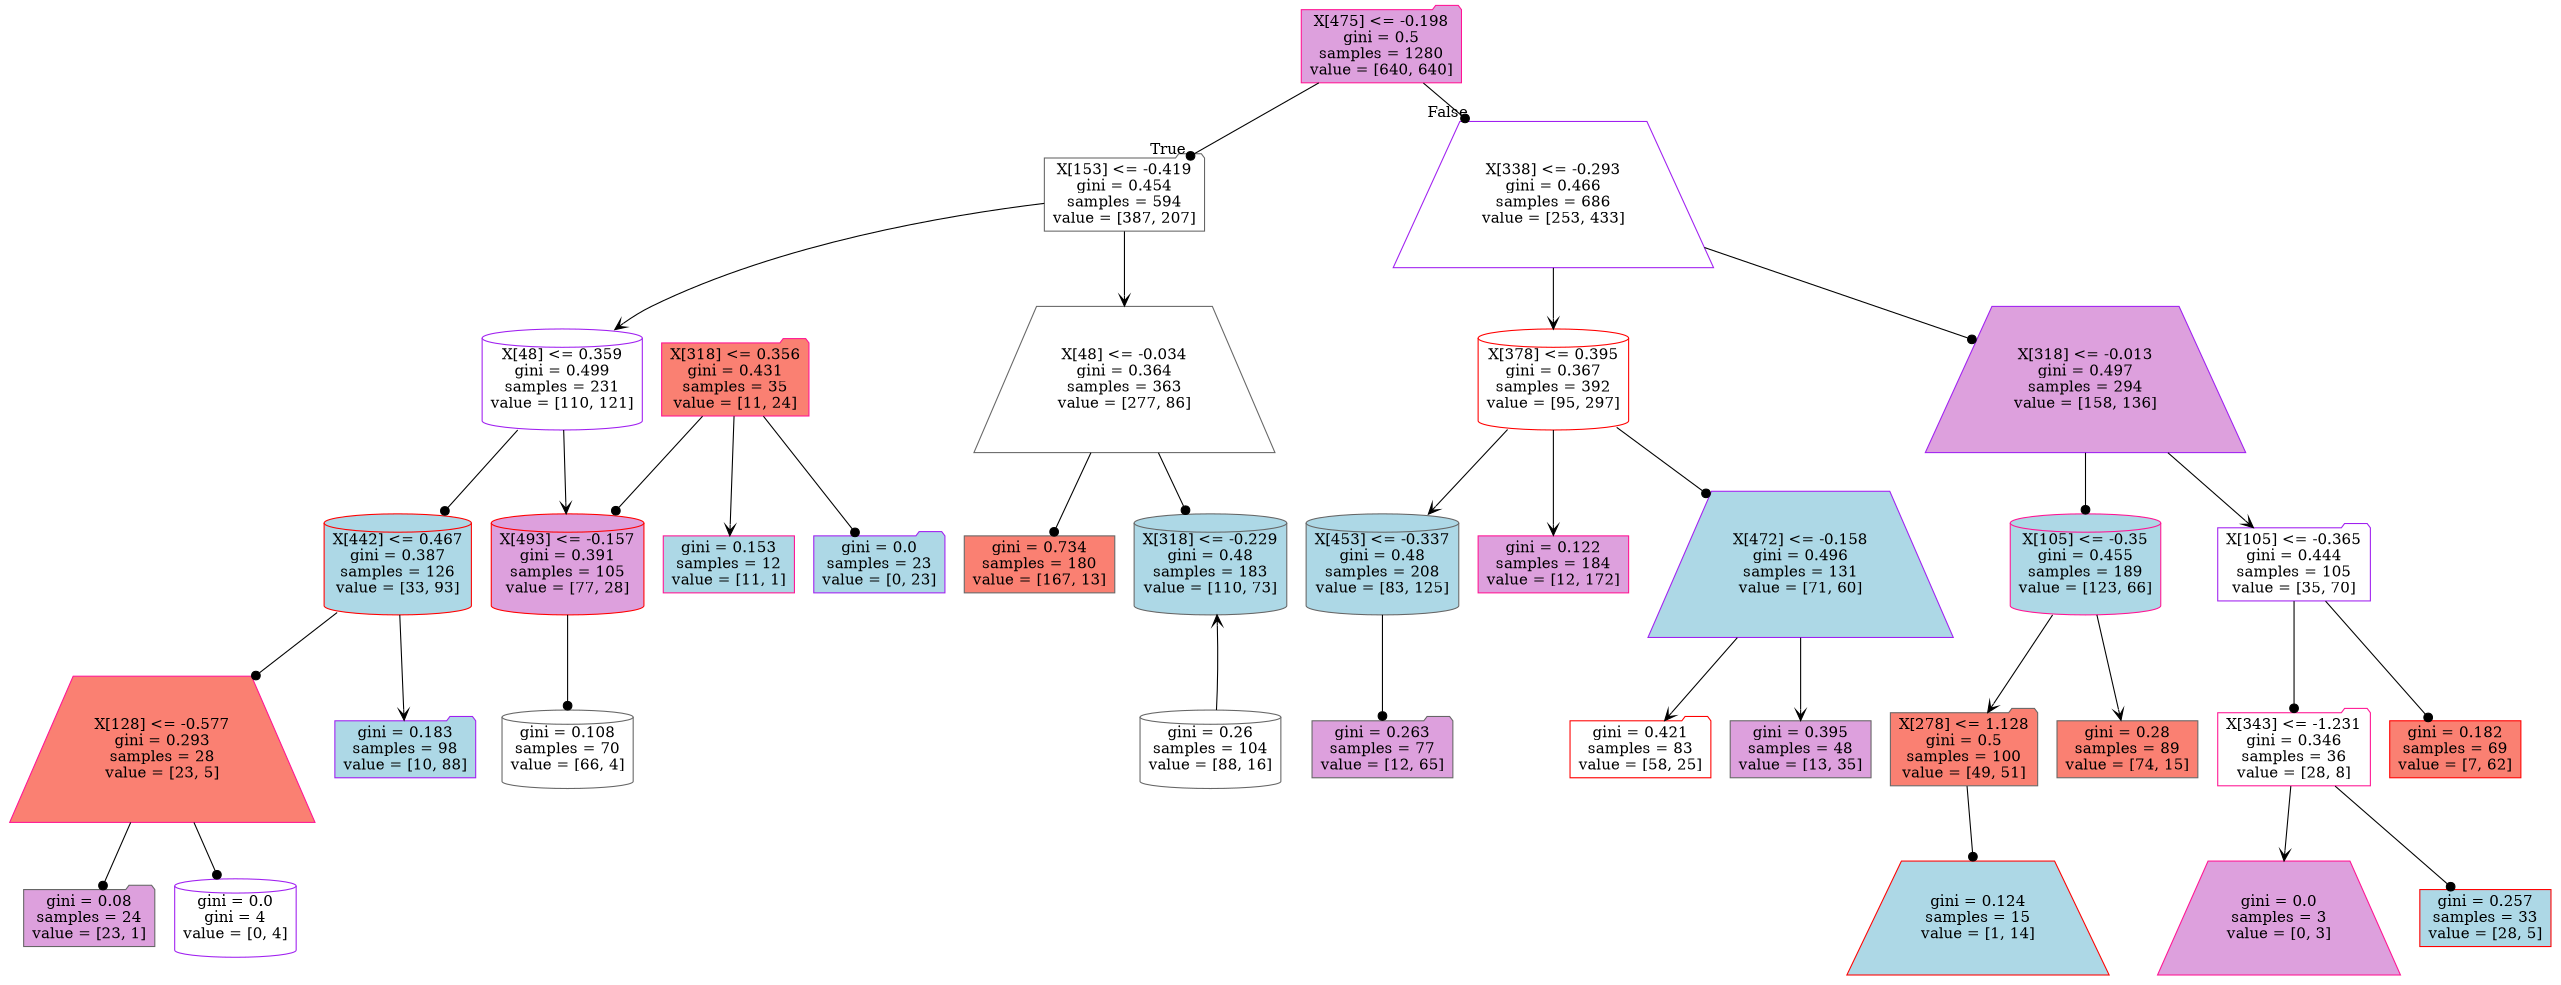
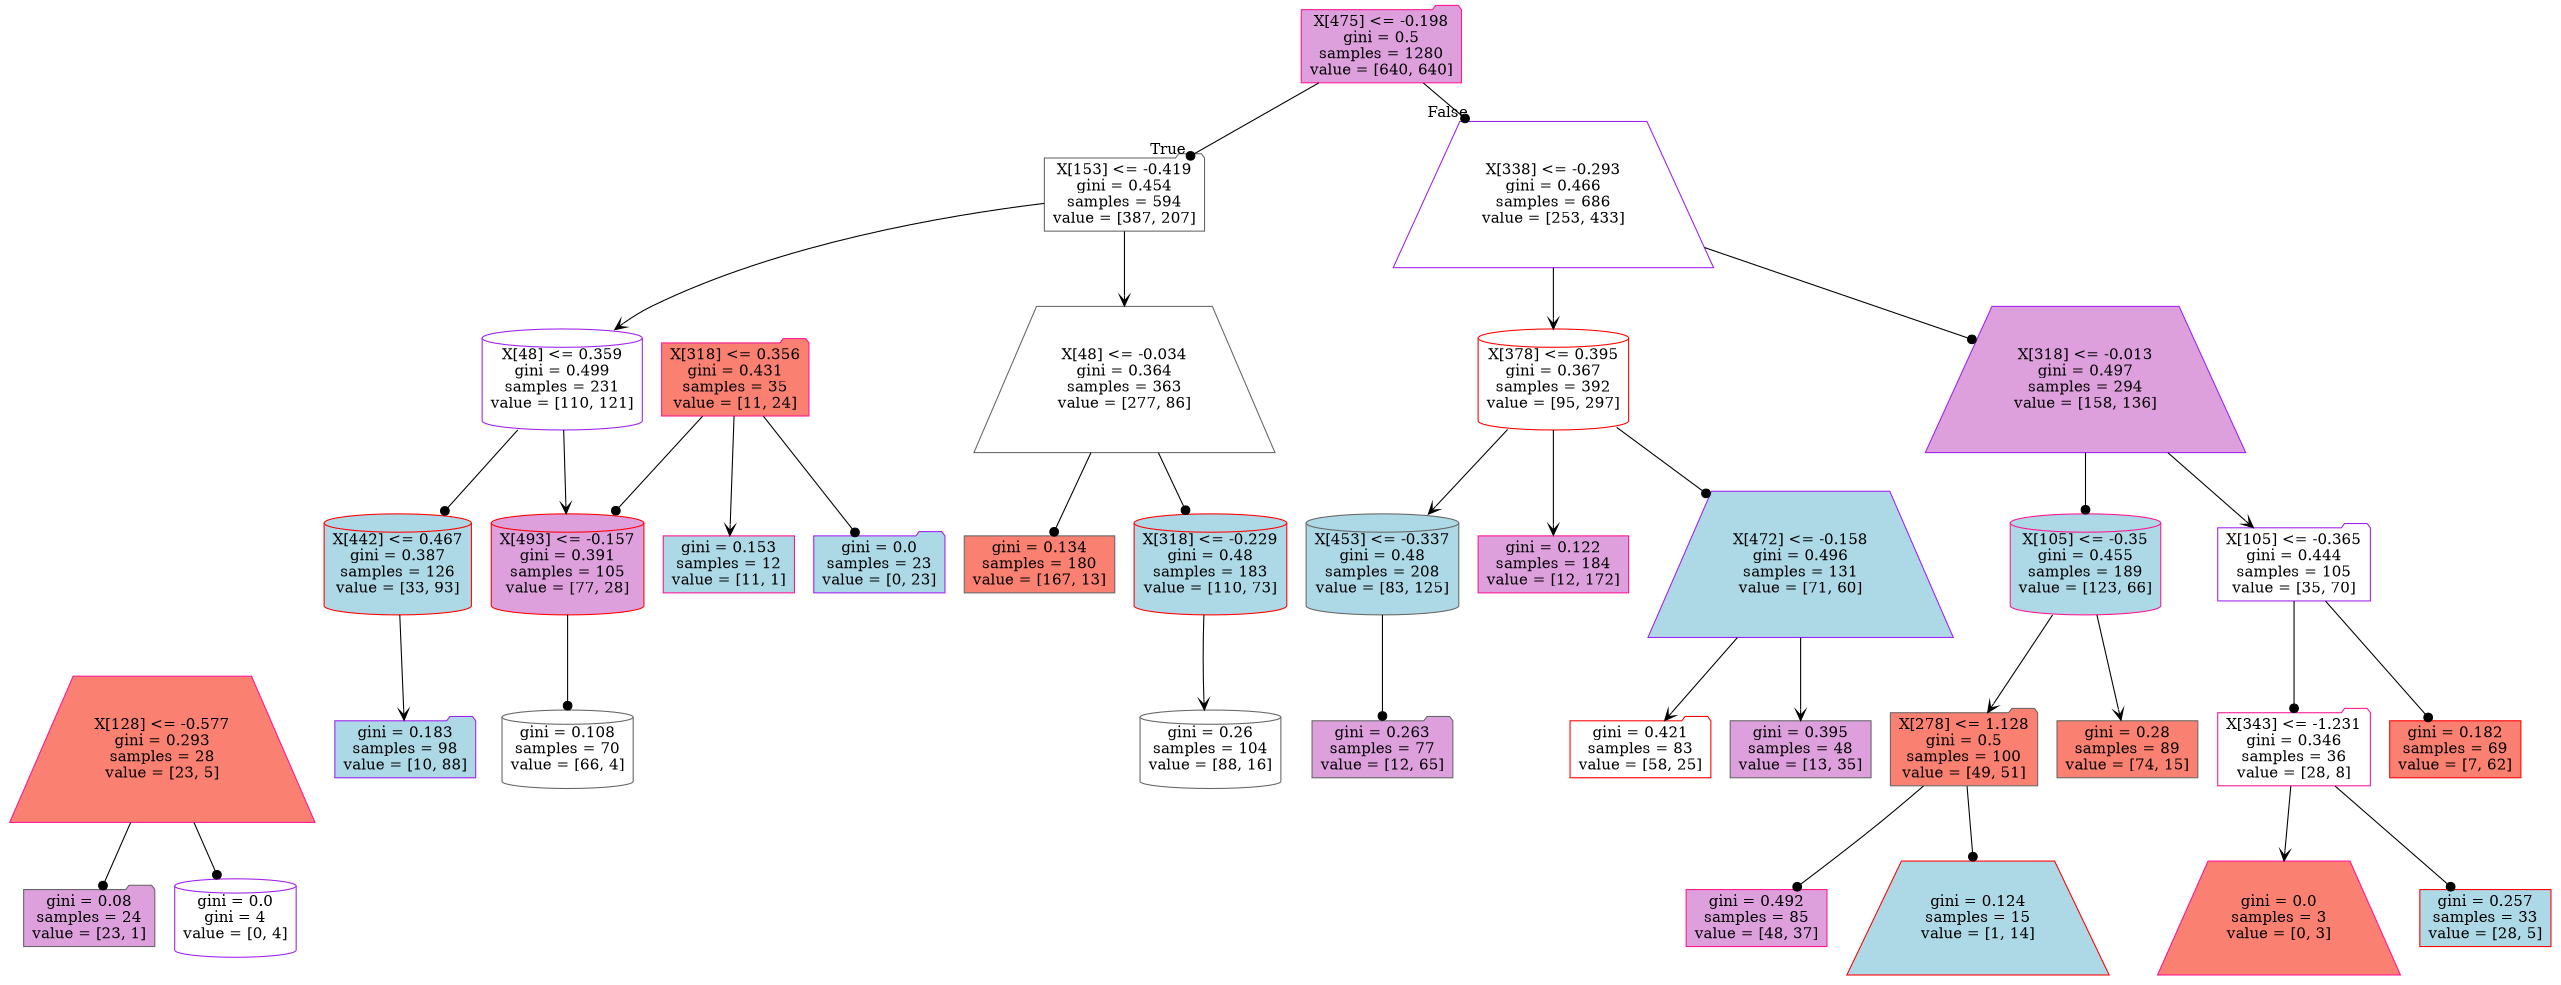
(1040, 564) -> (1040, 564)
(1210, 564) -> (1210, 564)
(298, 643) -> none
(1218, 668) -> (1203, 657)
none -> (1757, 918)
(2279, 918) -> (2279, 918)
